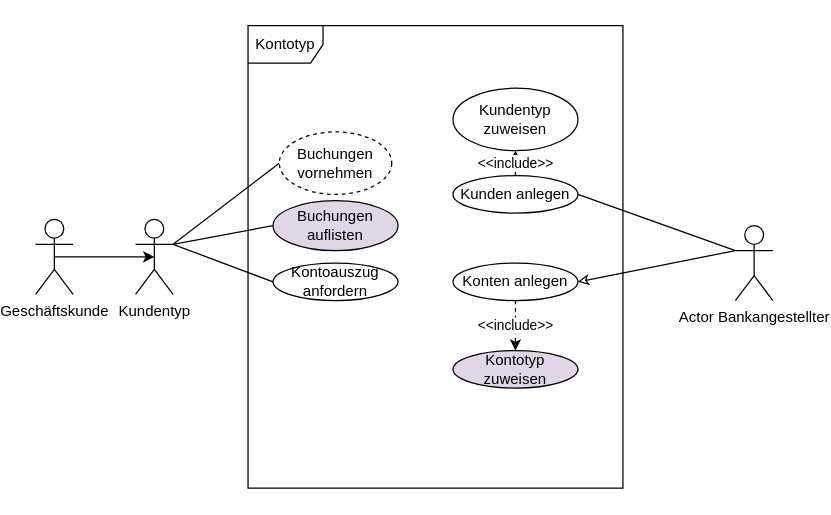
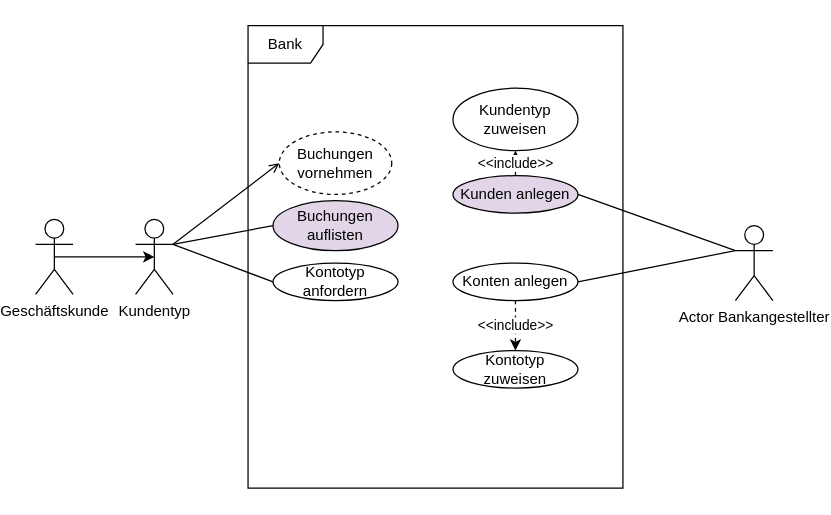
(286, 44) -> (286, 44)
(275, 166) -> (274, 167)
(516, 194) -> (516, 194)
(588, 280) -> (584, 281)
(336, 282) -> (336, 282)
(516, 369) -> (516, 369)
